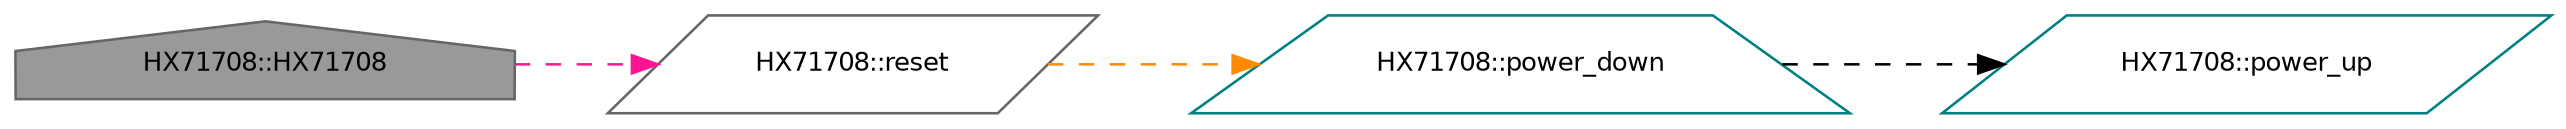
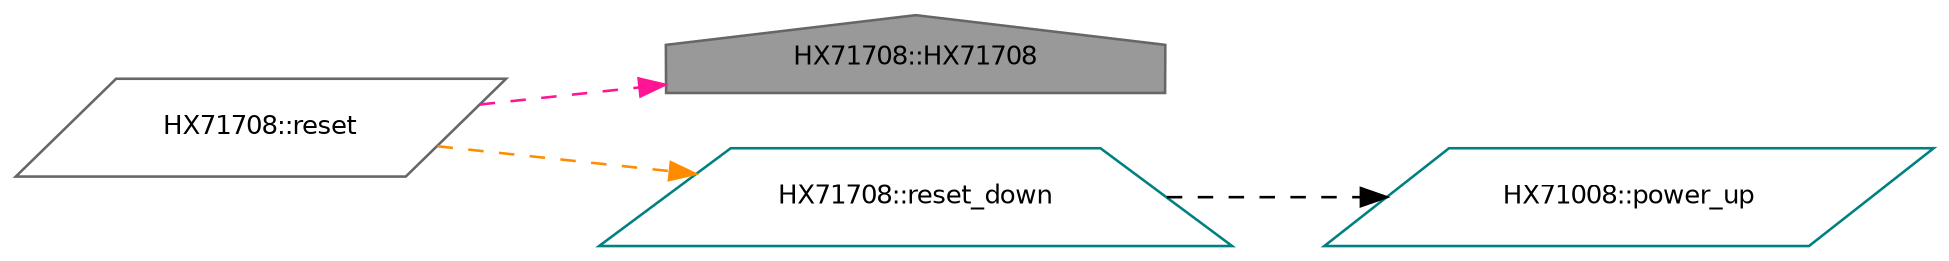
(573, 64) -> (559, 96)
(1520, 64) -> (916, 197)
(2247, 64) -> (1629, 197)
